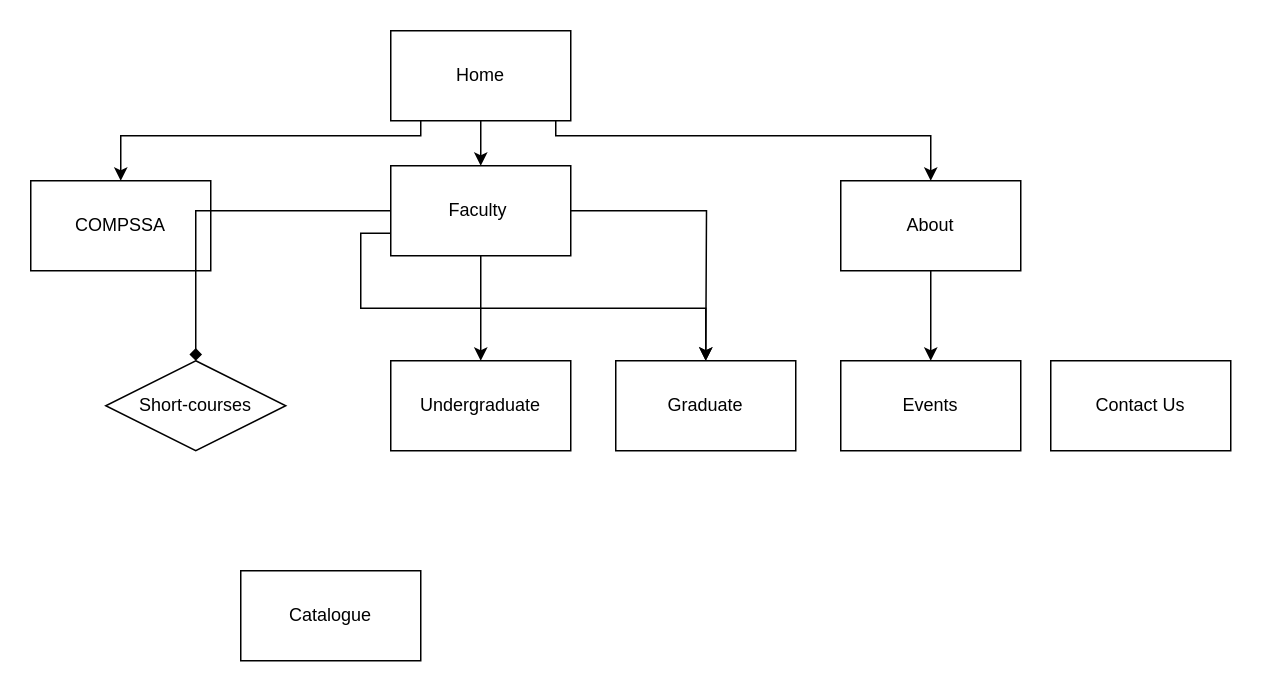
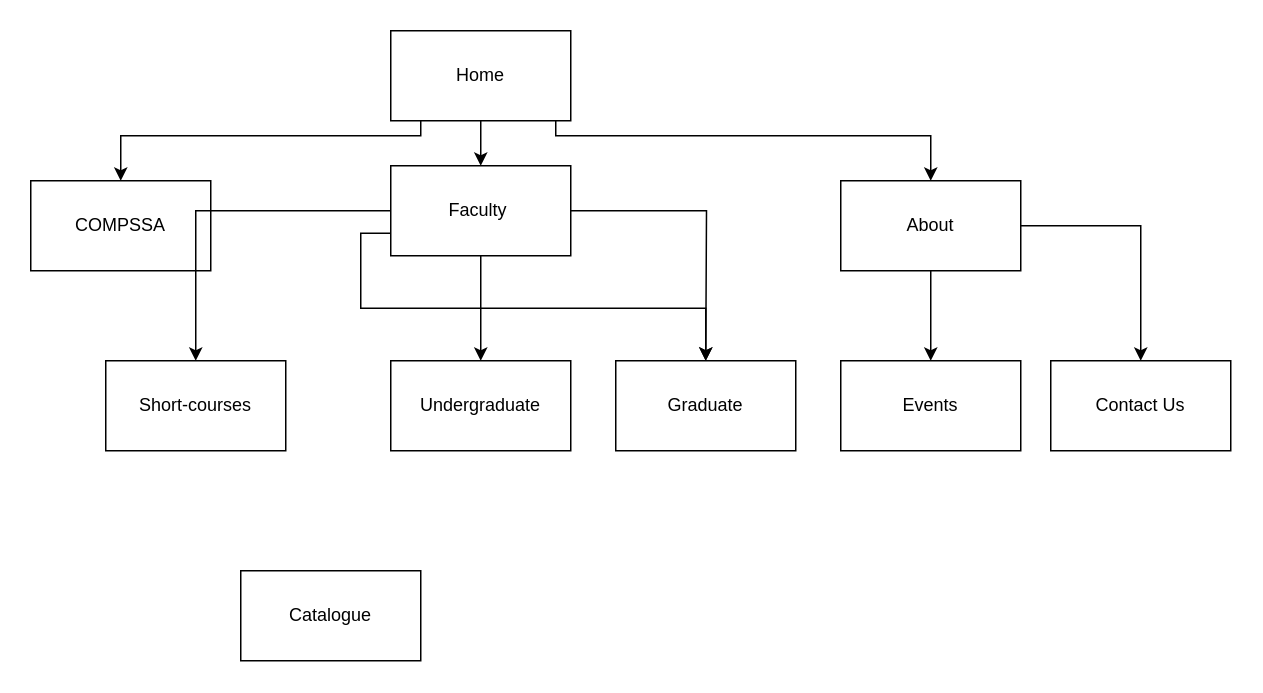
none -> (1141, 228)
(196, 348) -> (196, 349)
(196, 406) -> (196, 406)
